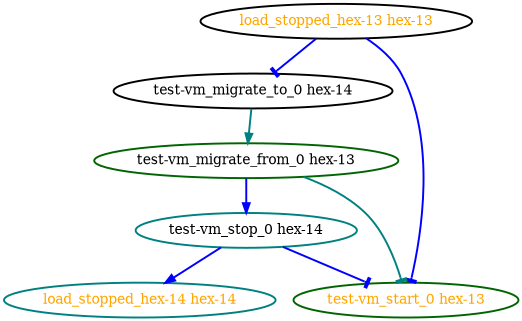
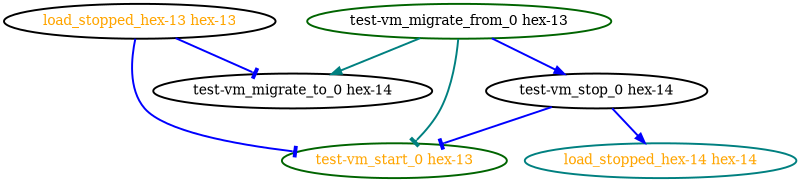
(250, 121) -> (380, 54)
(246, 230) -> (597, 91)
